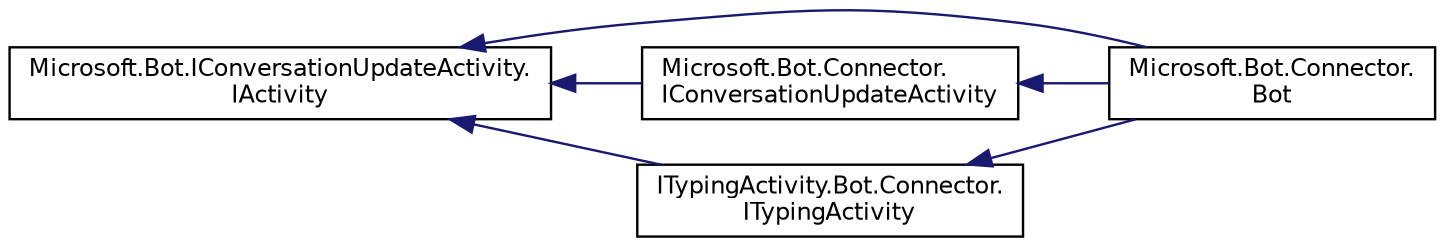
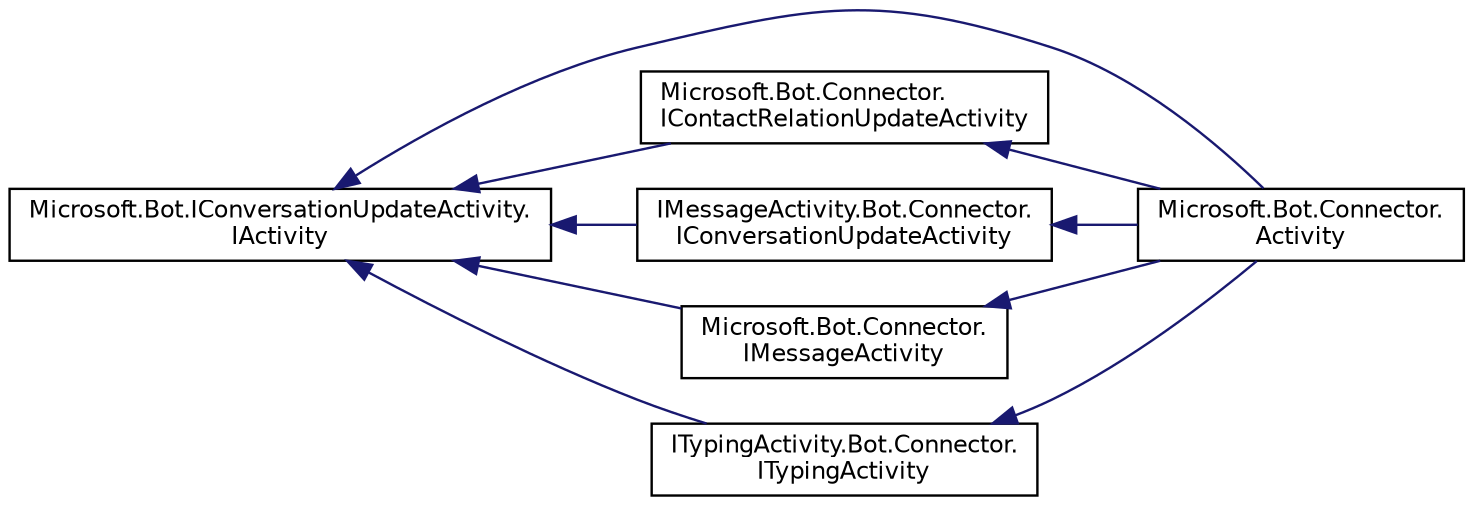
(830, 83) -> (845, 225)
(1272, 83) -> (1301, 225)
none -> (845, 107)
none -> (845, 342)
